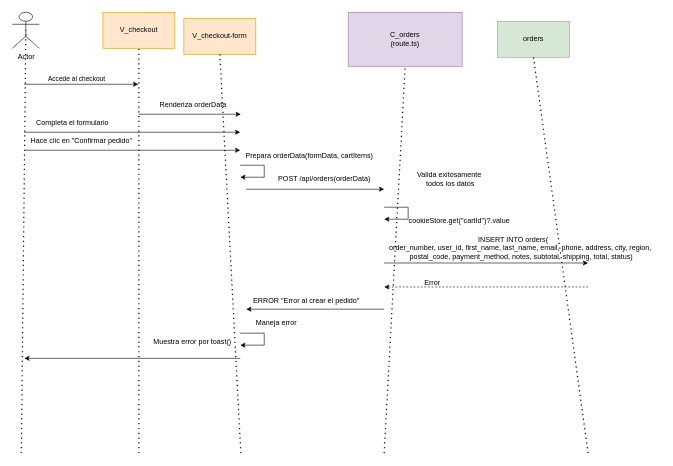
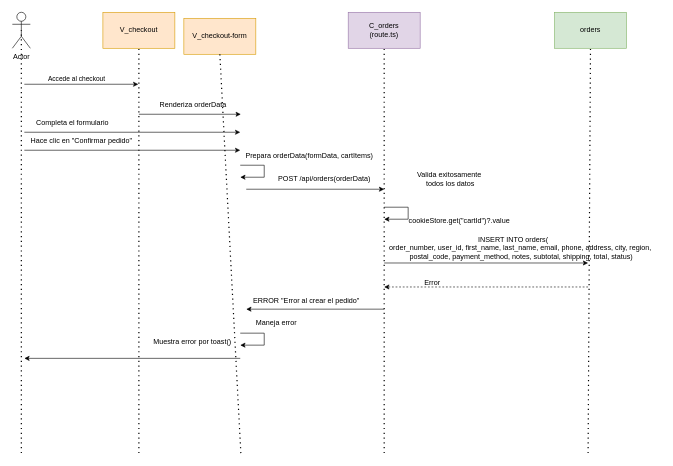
(26, 30) -> (21, 30)
(405, 39) -> (384, 30)
(534, 39) -> (591, 30)
